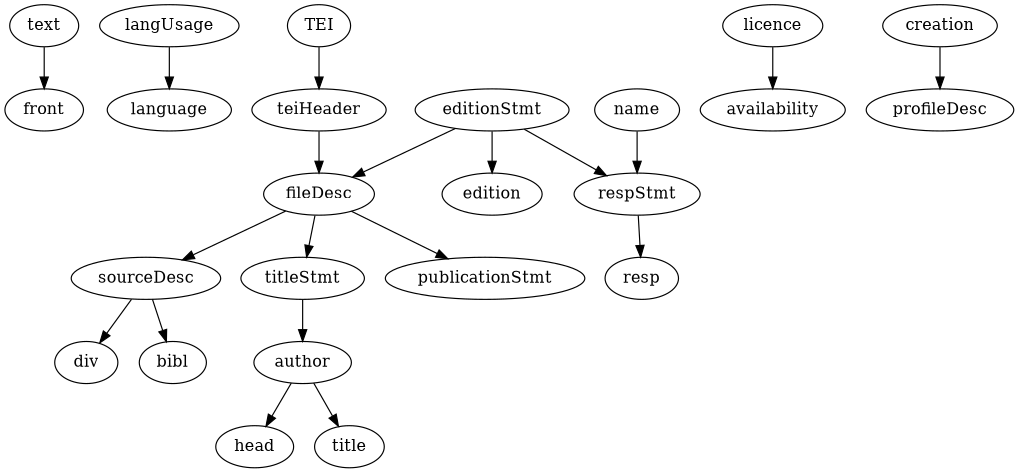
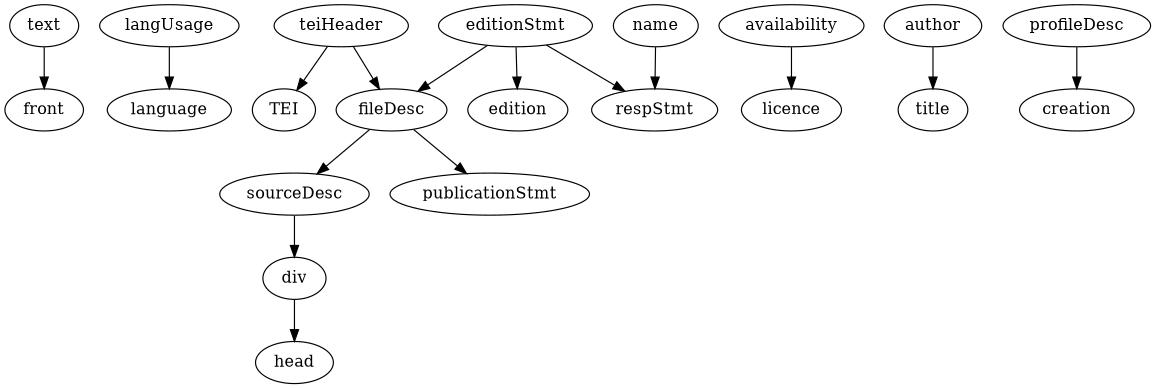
(319, 62) -> (316, 64)
(773, 62) -> (791, 62)
(940, 62) -> (1077, 62)
(303, 278) -> none
(642, 278) -> none
(173, 363) -> none
(282, 399) -> (294, 315)
